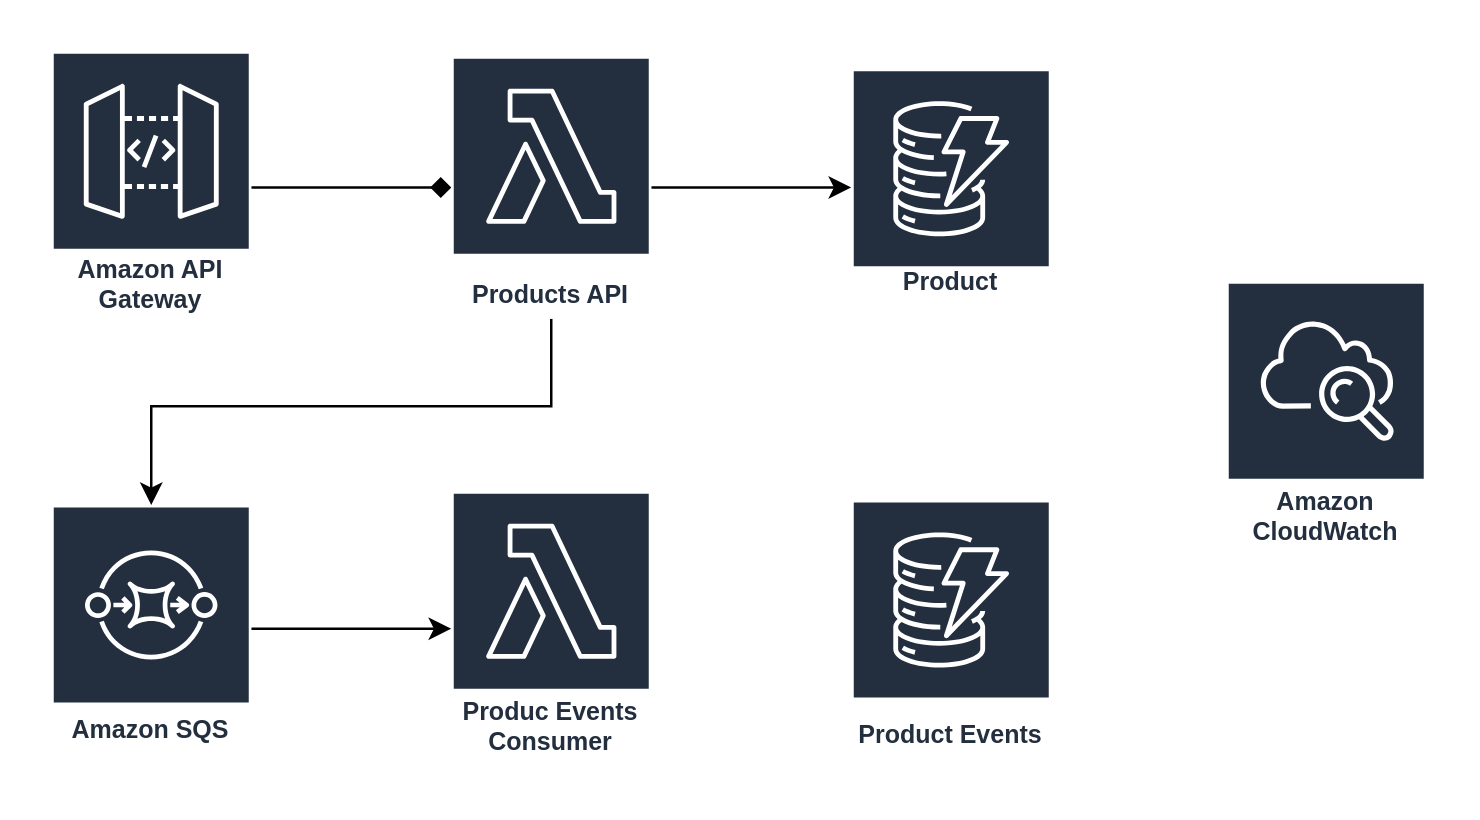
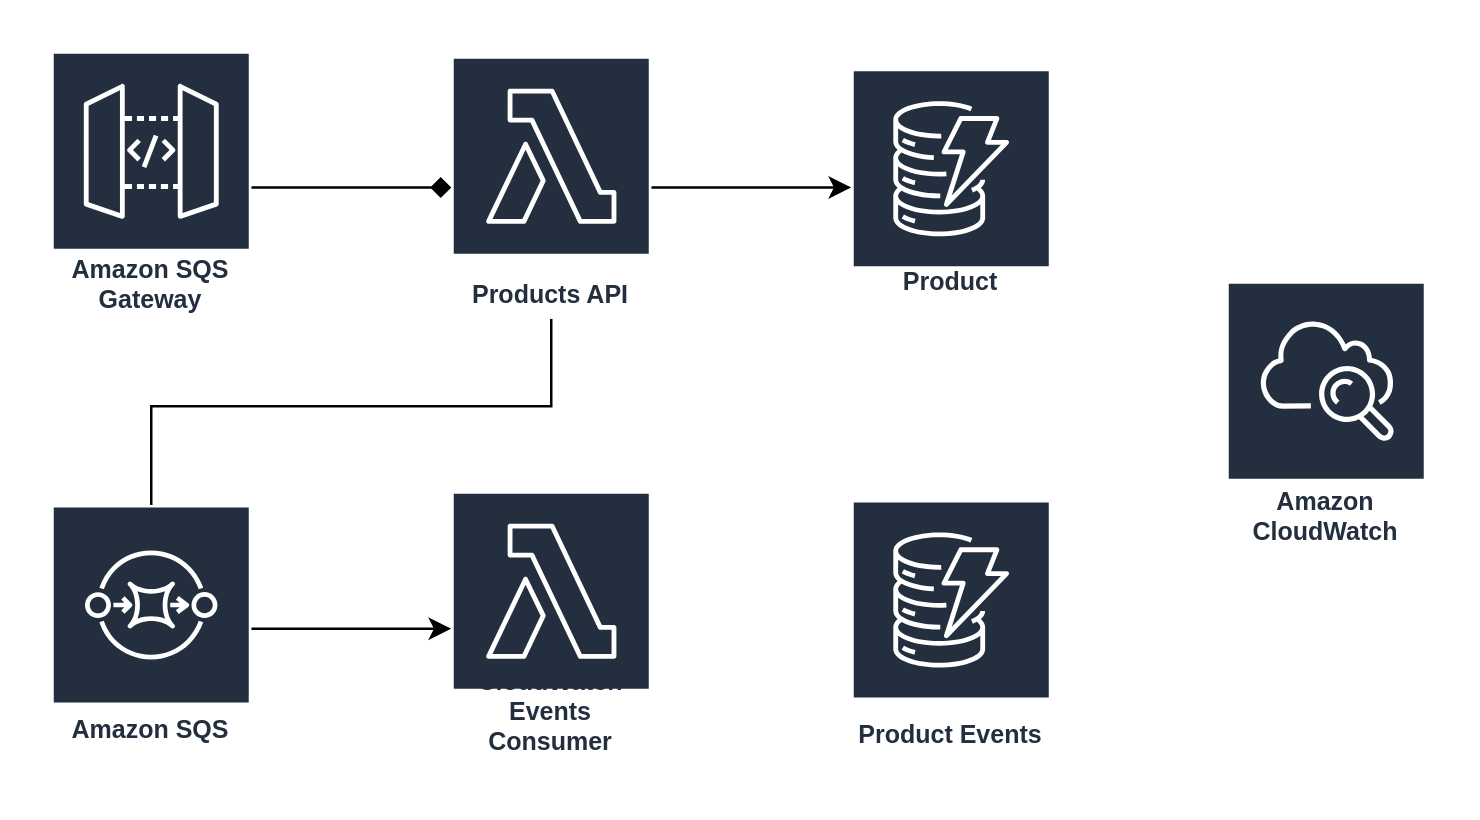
(151, 284) -> (151, 284)
(151, 487) -> (151, 495)
(551, 726) -> (551, 726)
